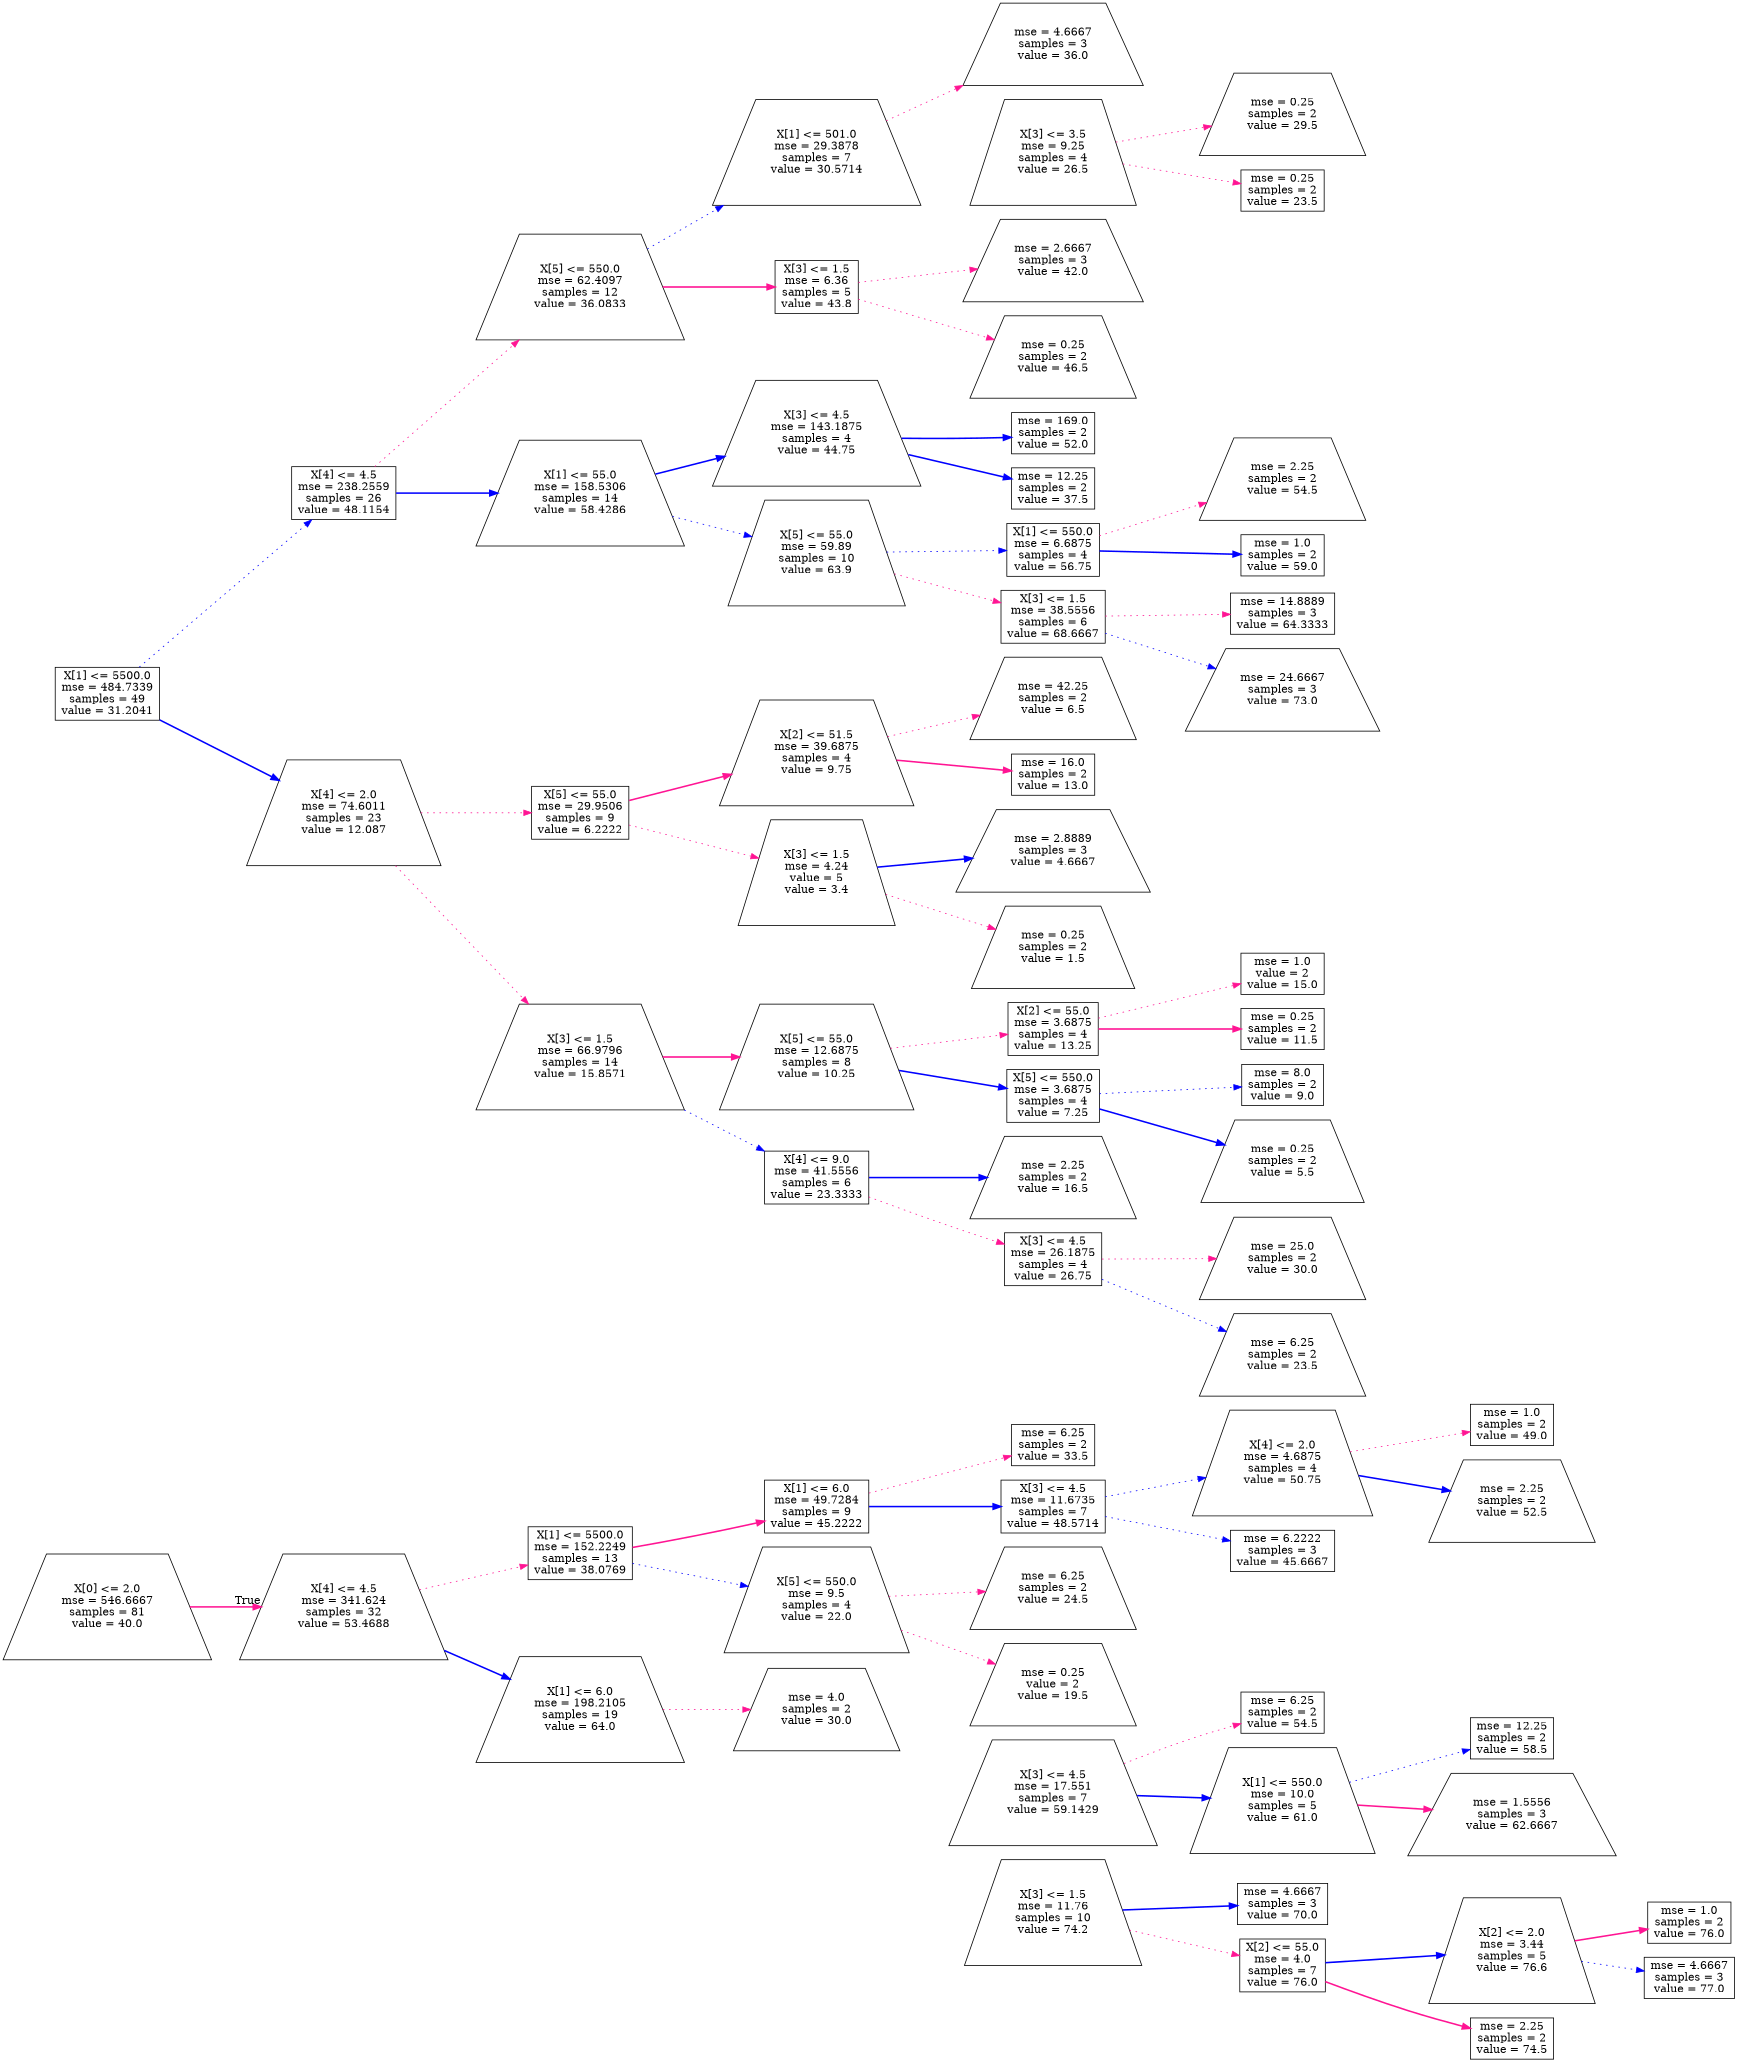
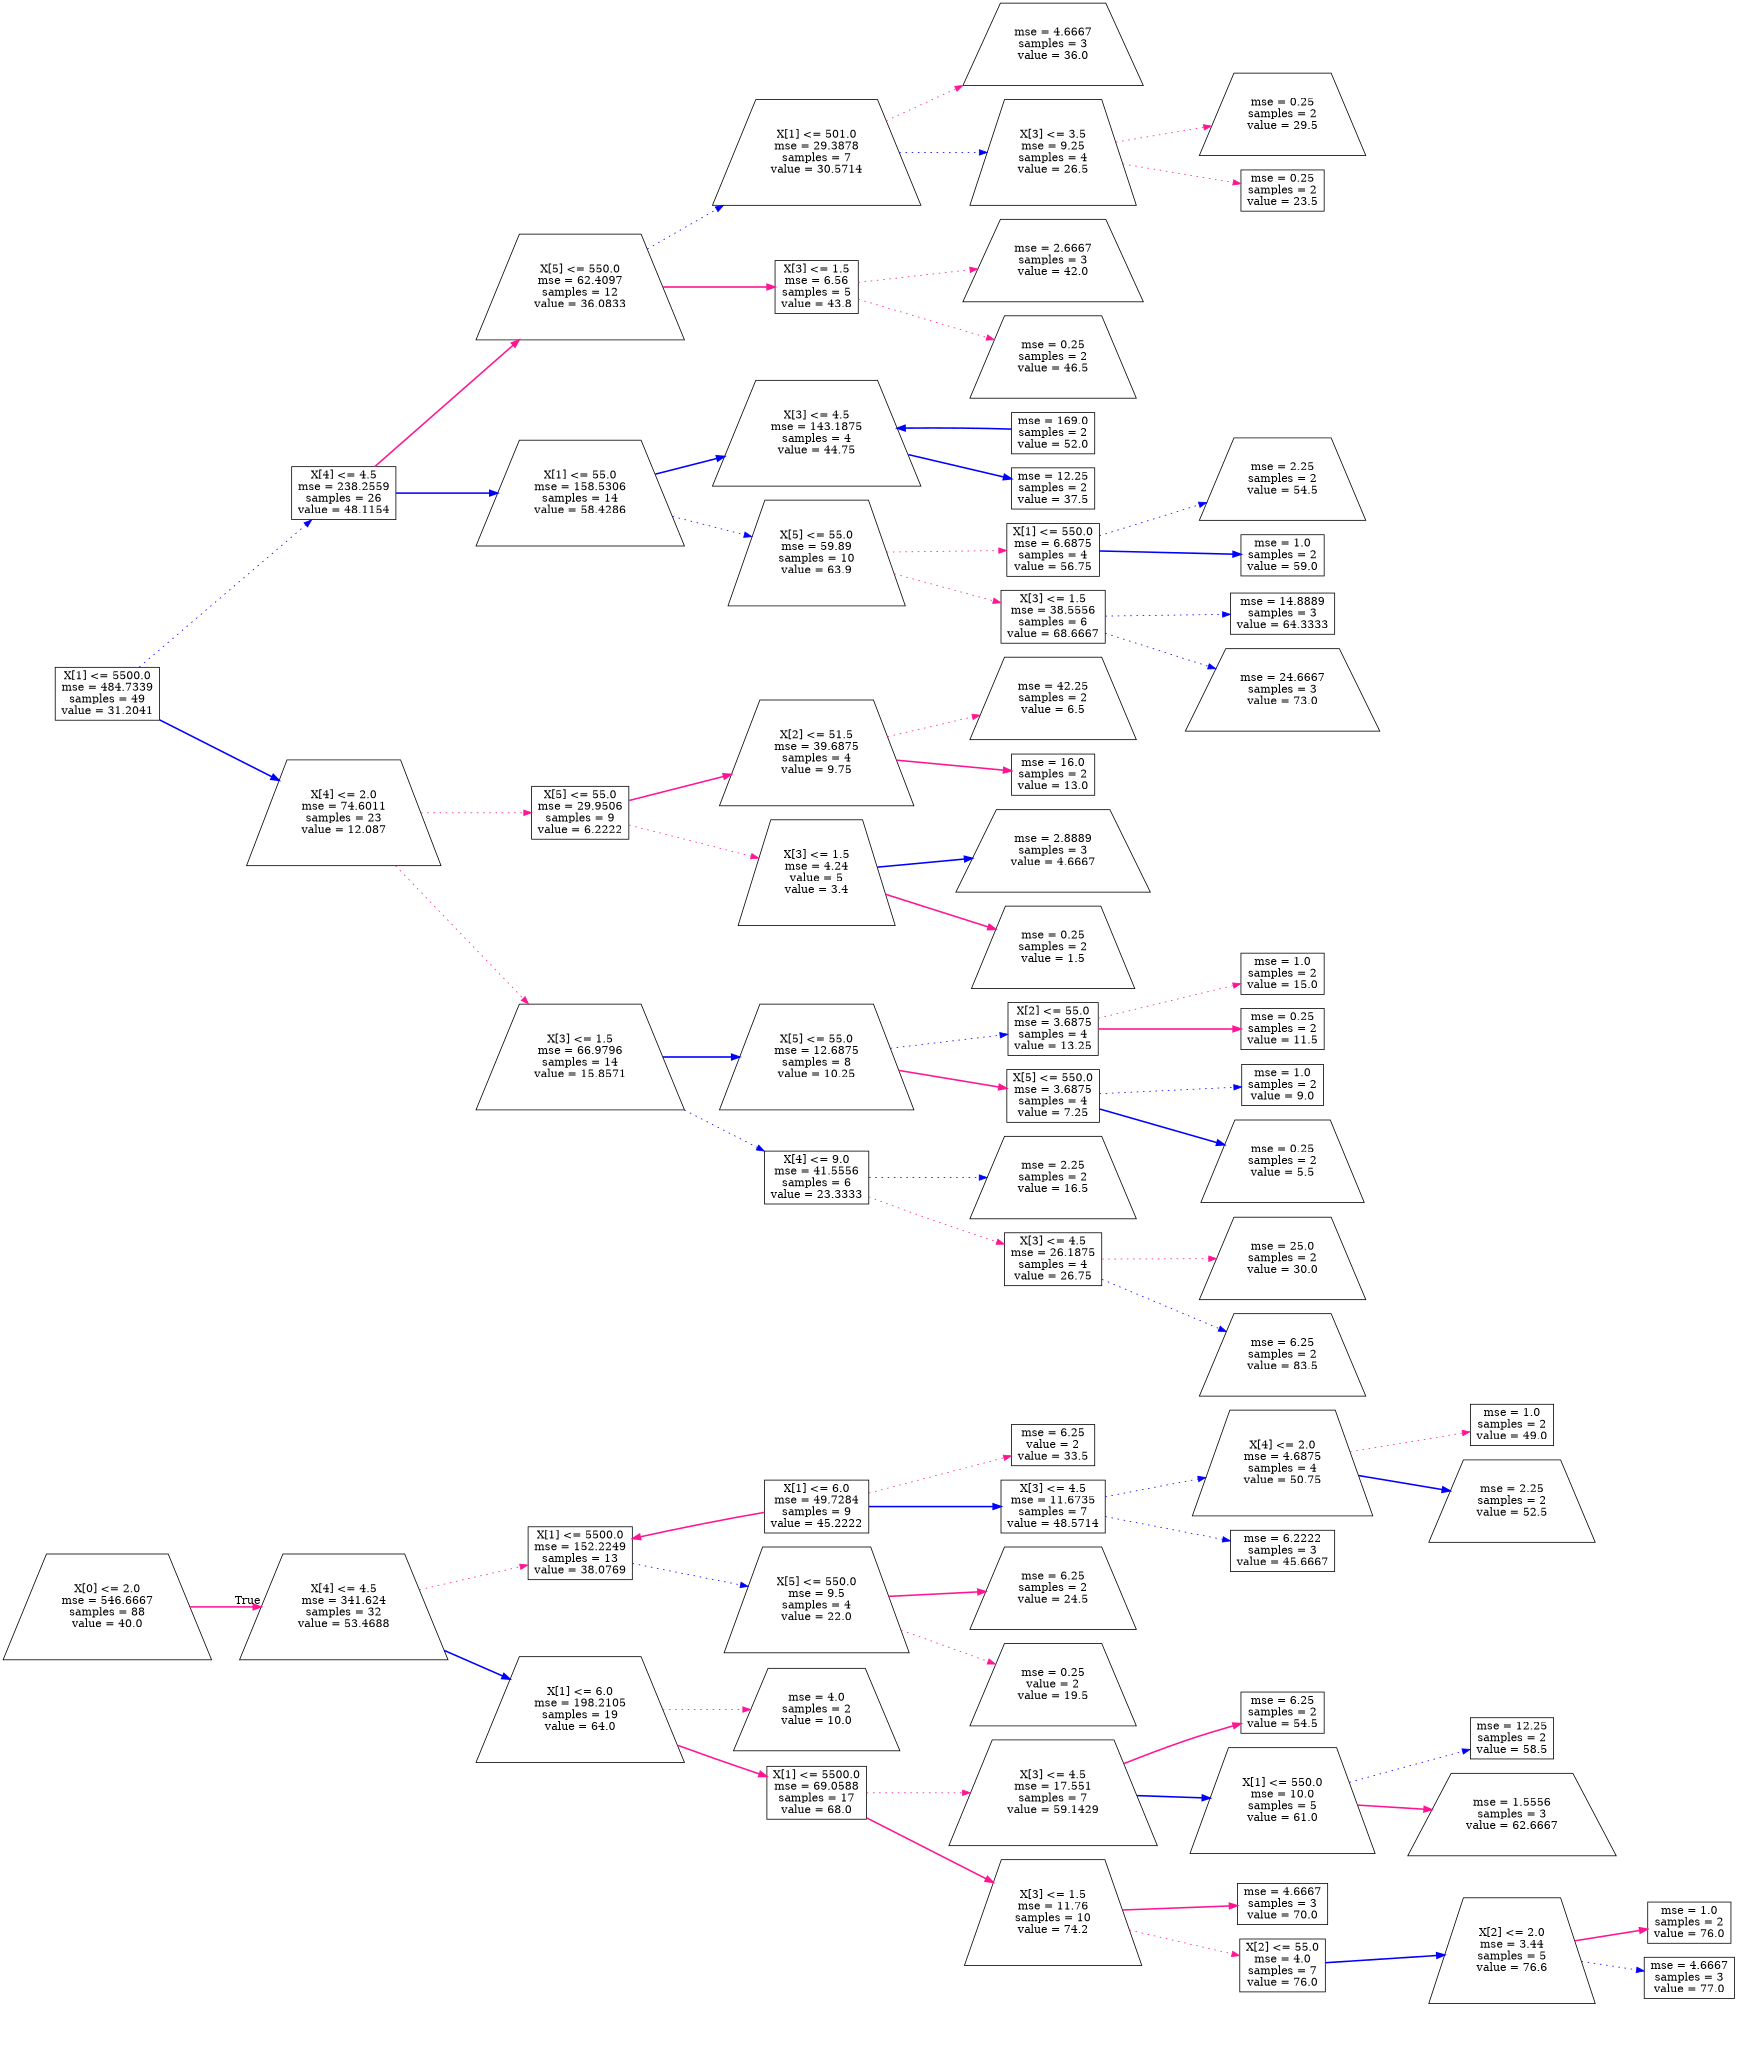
none -> (939, 152)
(817, 287) -> (817, 287)
(444, 406) -> (444, 406)
(952, 438) -> (958, 428)
(1149, 520) -> (1149, 520)
(943, 551) -> (943, 551)
(1164, 615) -> (1164, 615)
(937, 911) -> (937, 911)
(1283, 974) -> (1283, 974)
(945, 1042) -> (945, 1042)
(697, 1057) -> (697, 1057)
(949, 1079) -> (949, 1079)
(1283, 1085) -> (1283, 1085)
(924, 1178) -> (924, 1178)
(1283, 1355) -> (1283, 1355)
(1053, 1445) -> (1053, 1445)
(695, 1536) -> (702, 1524)
(933, 1594) -> (933, 1594)
(107, 1607) -> (107, 1607)
(817, 1710) -> (817, 1710)
(1178, 1743) -> (1178, 1743)
none -> (817, 1793)
(1176, 1908) -> (1176, 1908)
(1512, 2039) -> none
